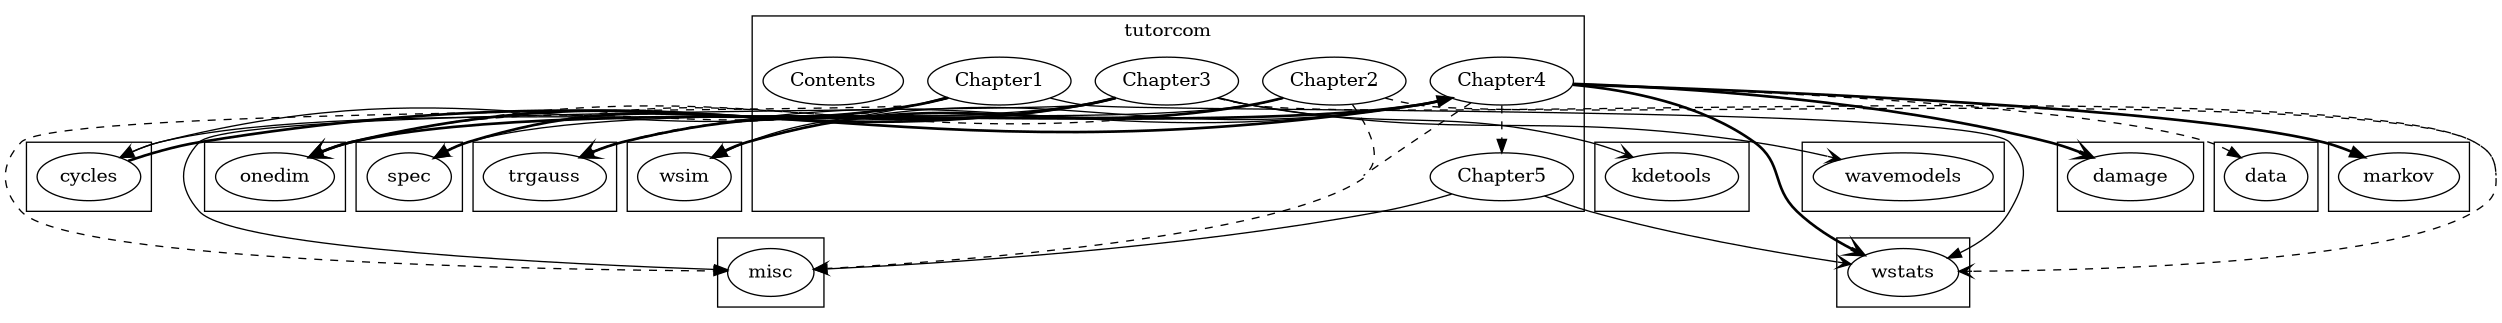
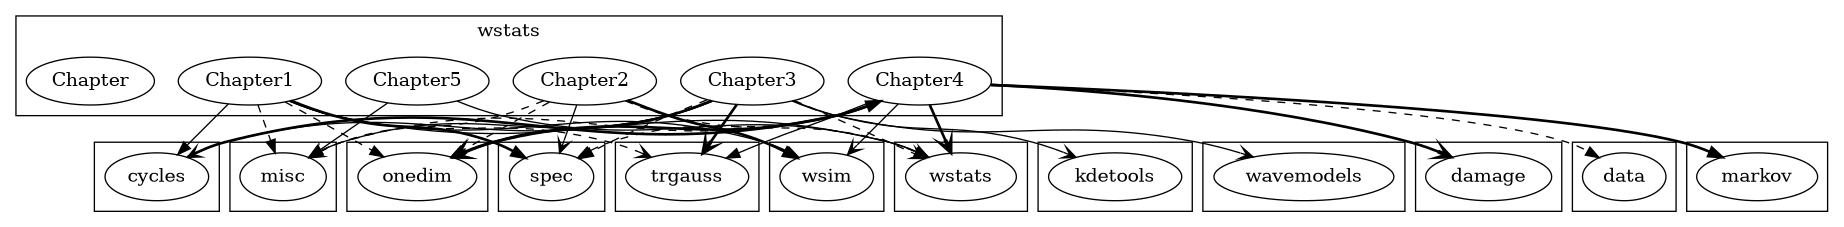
(1168, 31) -> (509, 31)
(833, 81) -> (90, 81)
(1502, 122) -> (734, 127)
